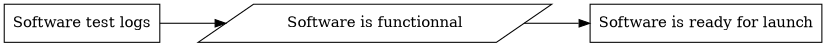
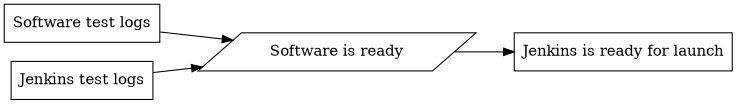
(375, 23) -> (337, 52)
(706, 23) -> (623, 52)
none -> (82, 80)
